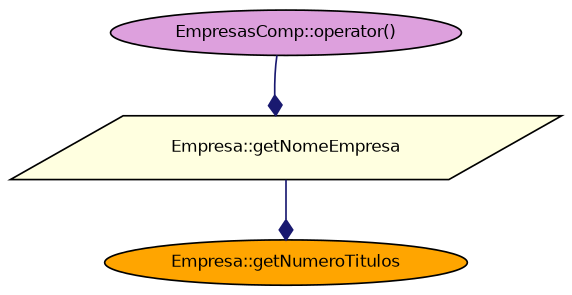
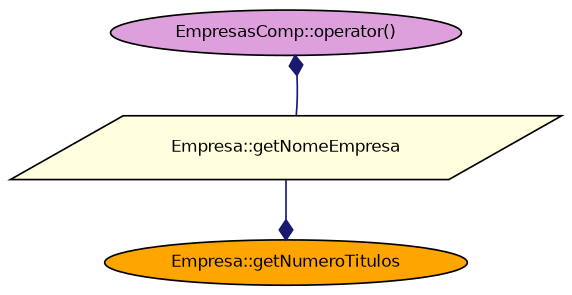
(275, 75) -> (297, 96)
